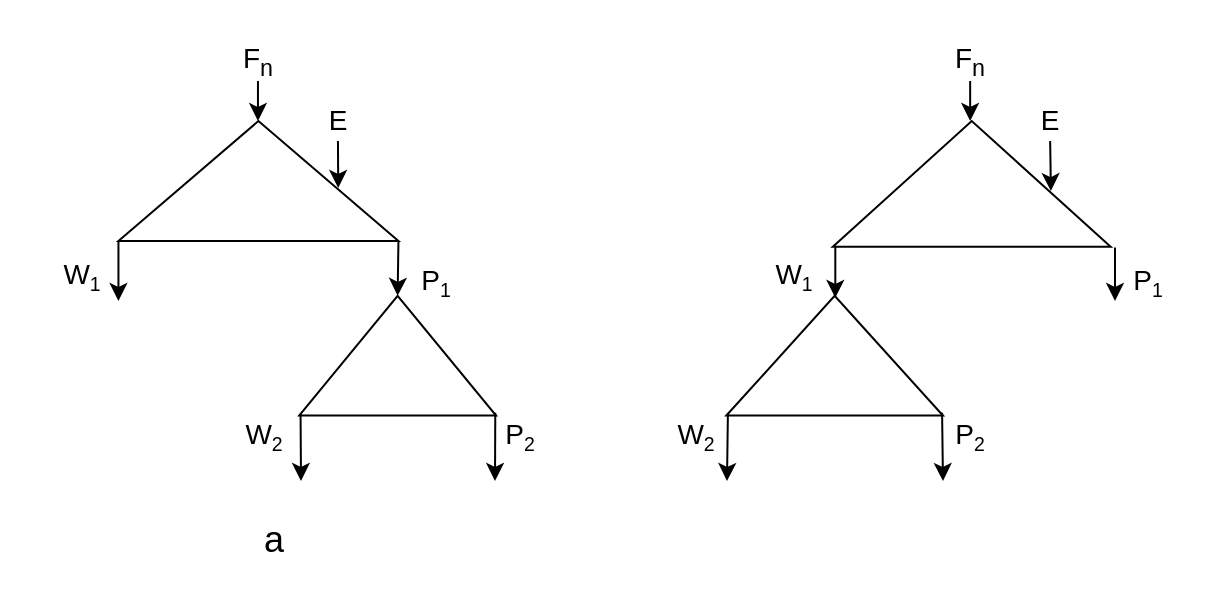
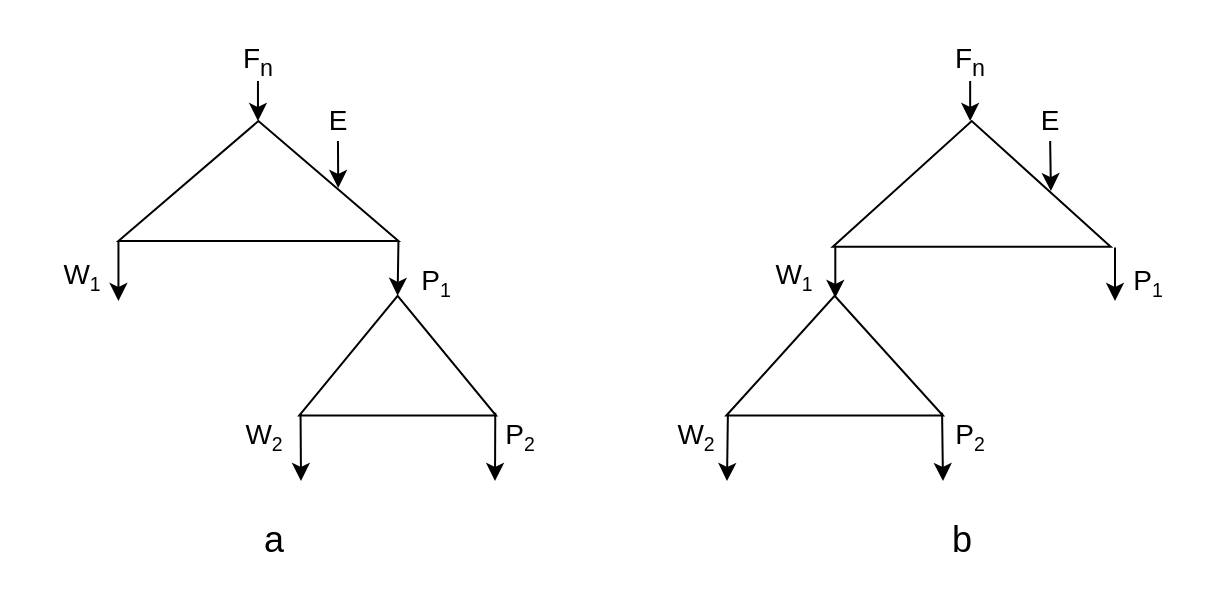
none -> (963, 541)
